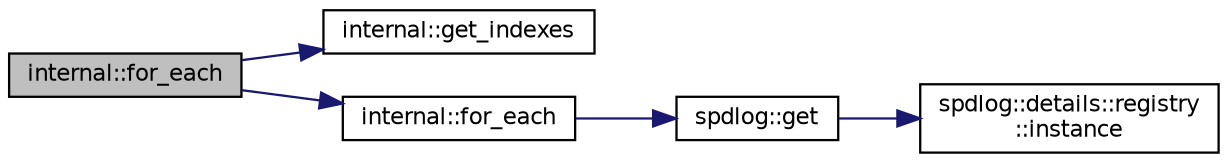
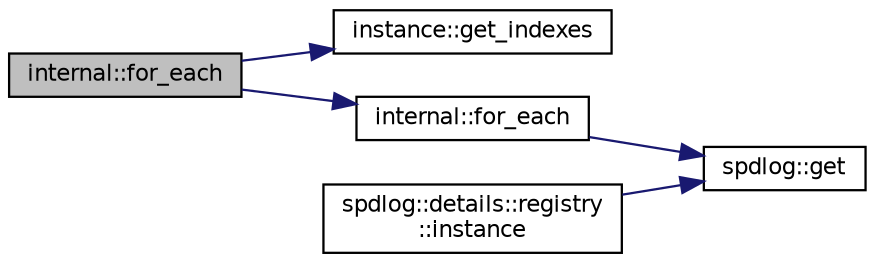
(459, 32) -> (473, 32)
(868, 118) -> (652, 190)
